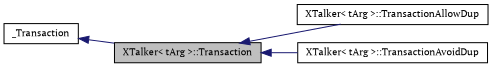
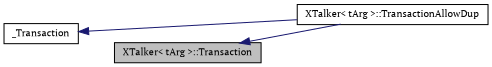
(101, 41) -> (193, 25)
(393, 53) -> none
